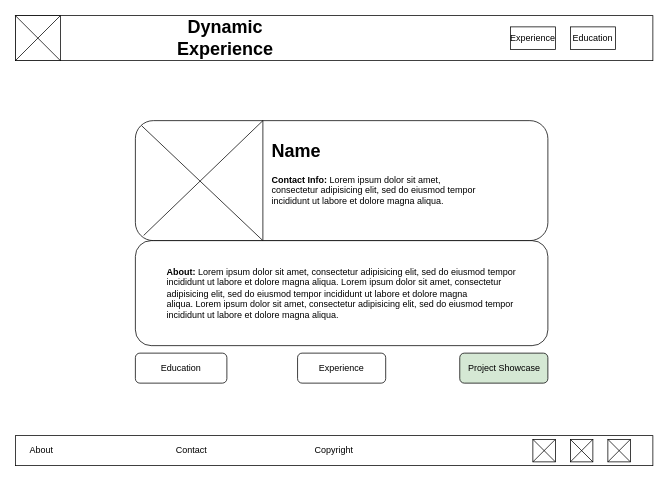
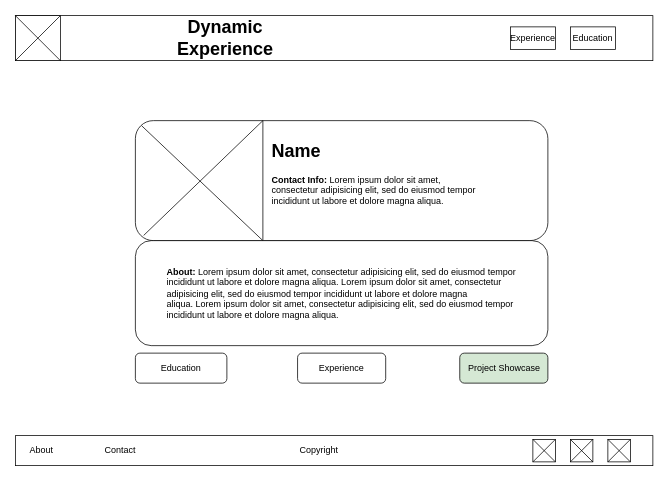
(192, 450) -> (120, 450)
(334, 450) -> (319, 450)
